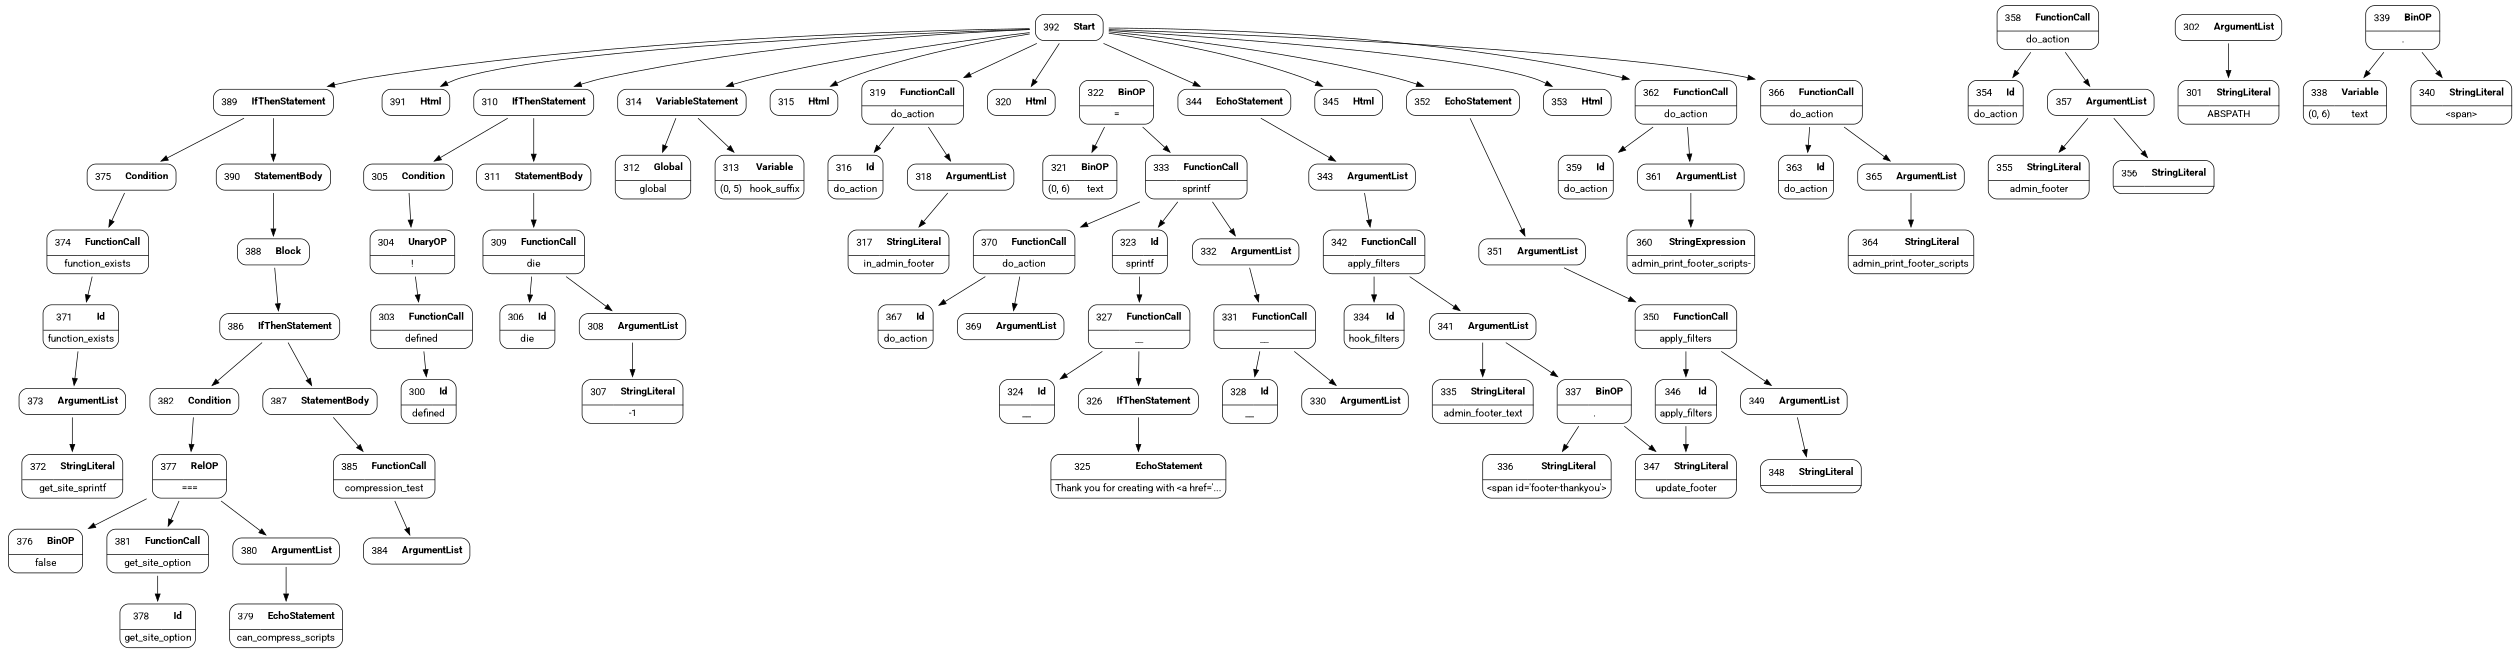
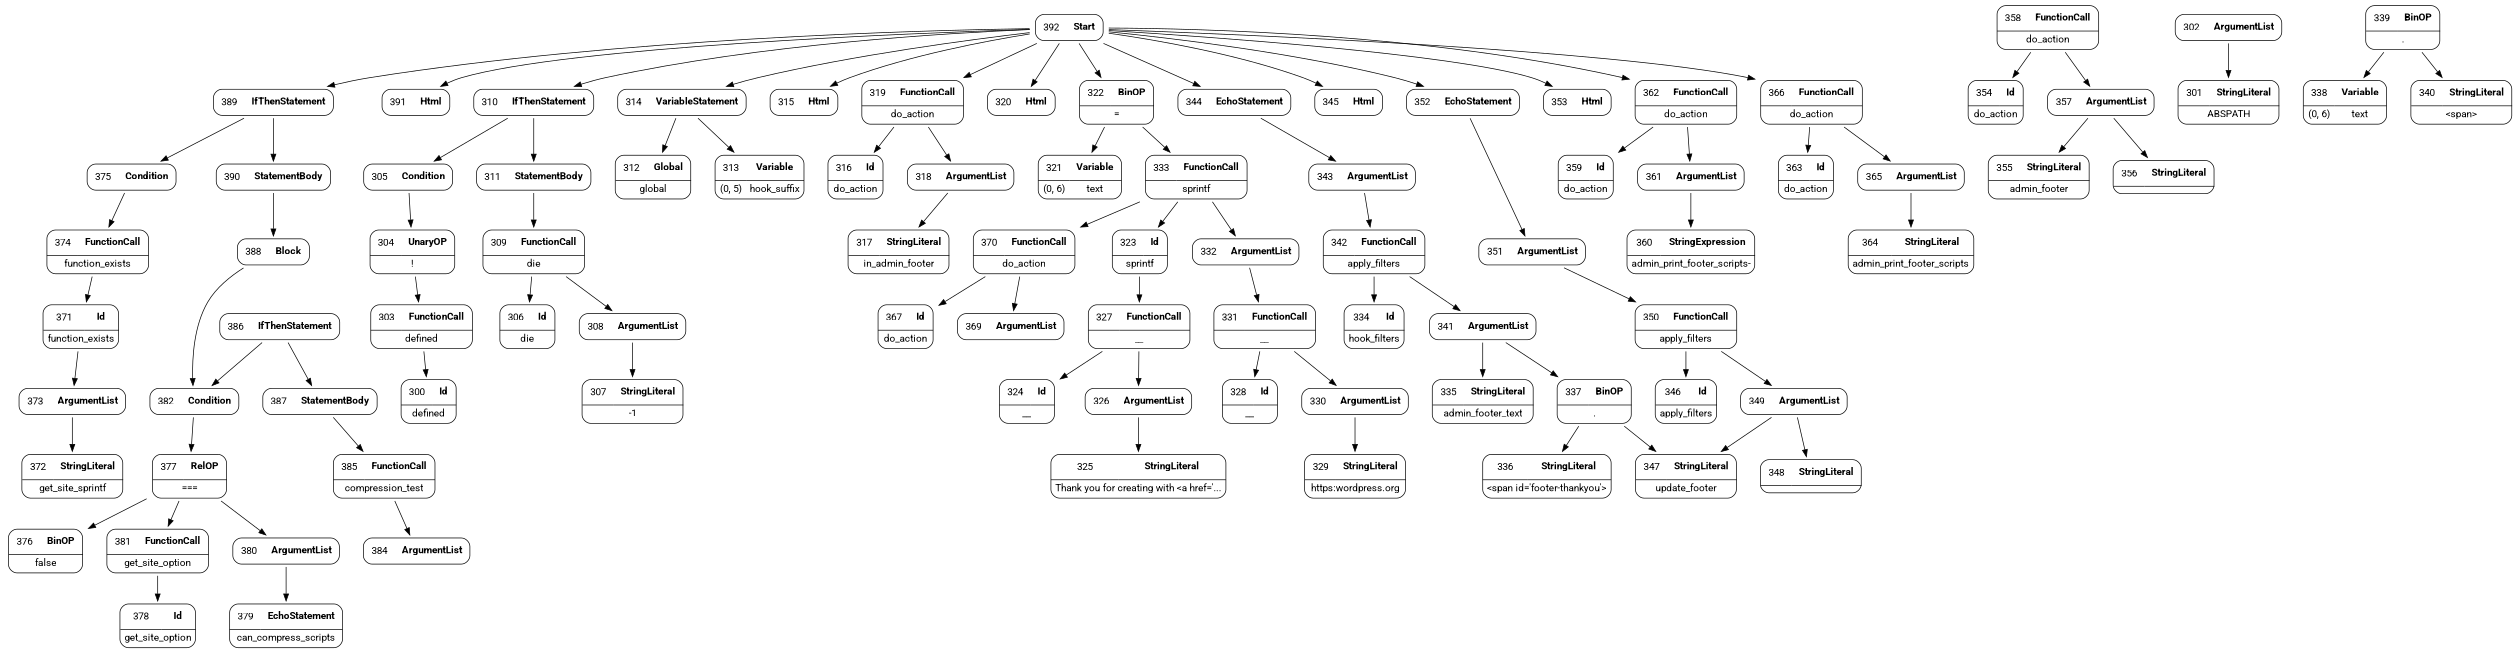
none -> (1088, 57)
(1095, 167) -> (1095, 167)
(276, 286) -> (202, 315)
(1154, 401) -> (1154, 401)
(1686, 435) -> (1749, 432)
(1169, 466) -> (1172, 466)
none -> (1355, 476)
